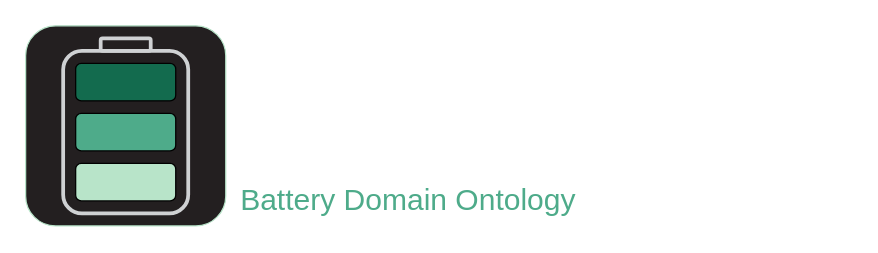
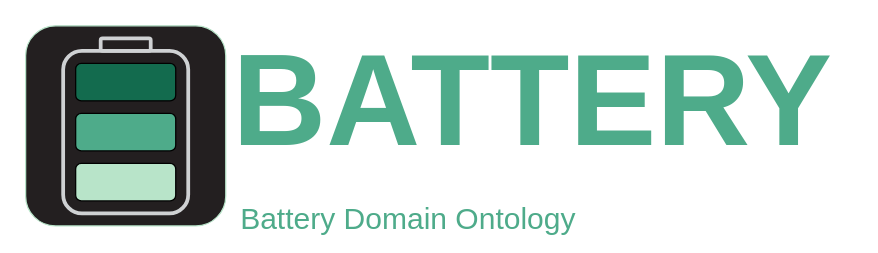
none -> (532, 101)
(544, 201) -> (544, 219)
